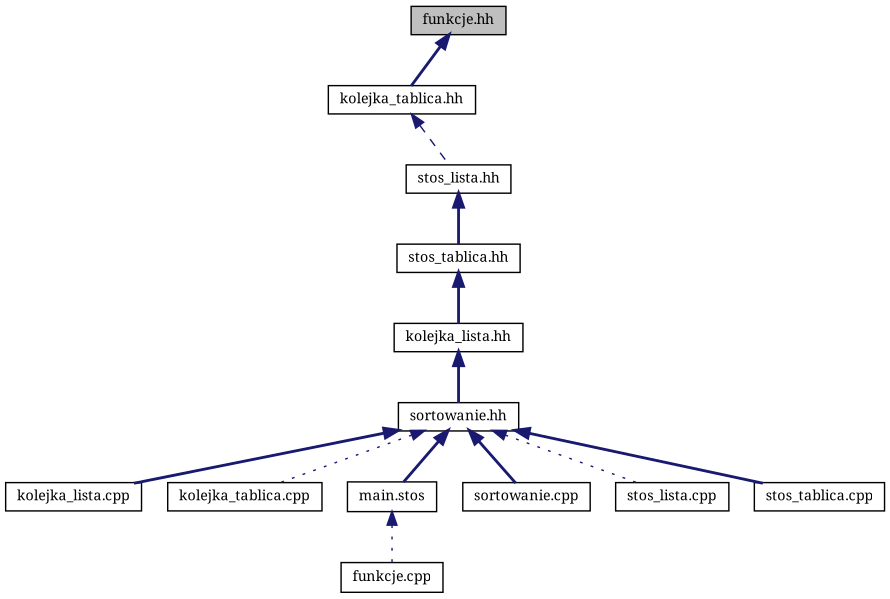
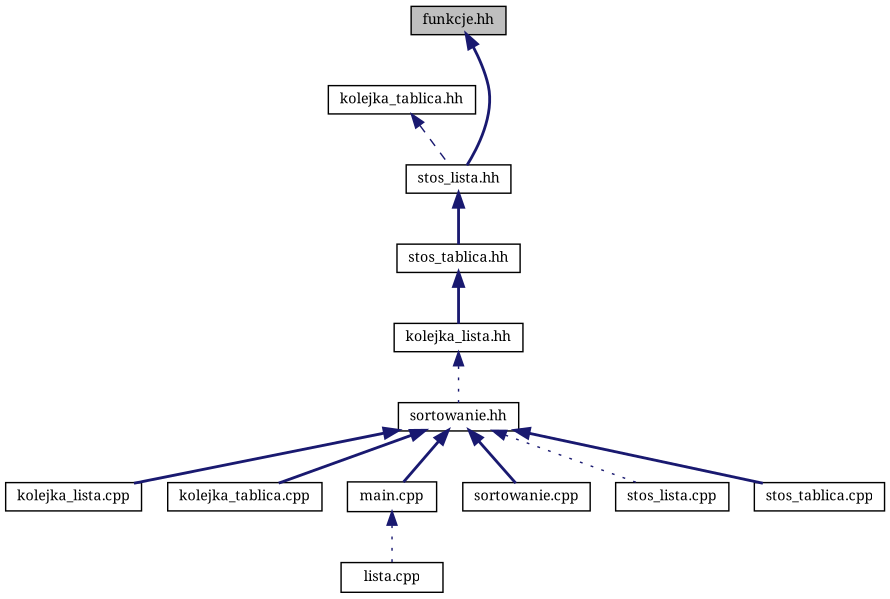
(426, 66) -> (489, 107)
(459, 385) -> (459, 385)
(345, 459) -> (345, 459)
(392, 497) -> (392, 497)
(392, 577) -> (392, 577)
